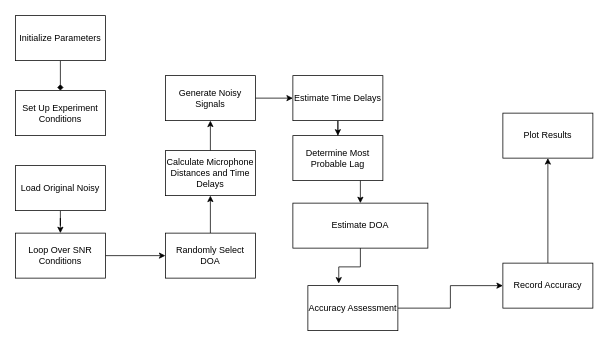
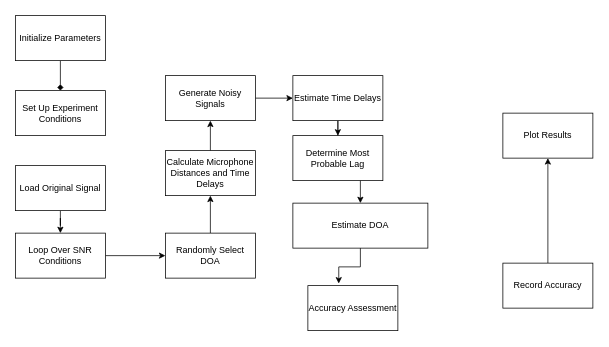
(60, 188) -> (60, 188)
(462, 285) -> none
